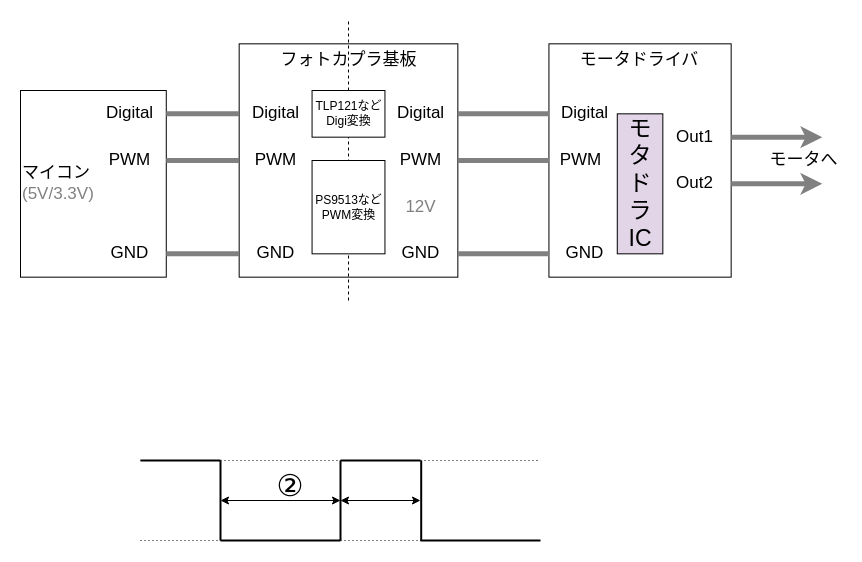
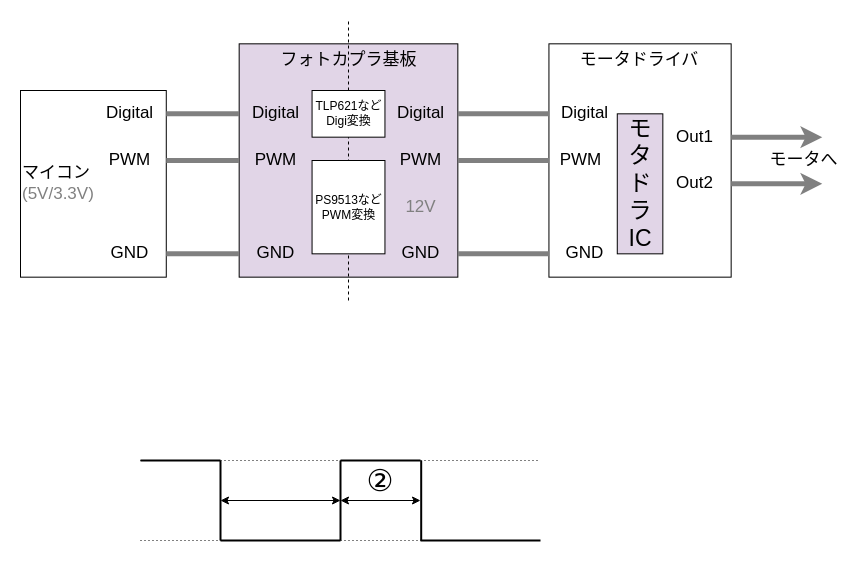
(349, 114) -> (349, 114)
(349, 160) -> (349, 160)
(291, 486) -> (381, 481)
